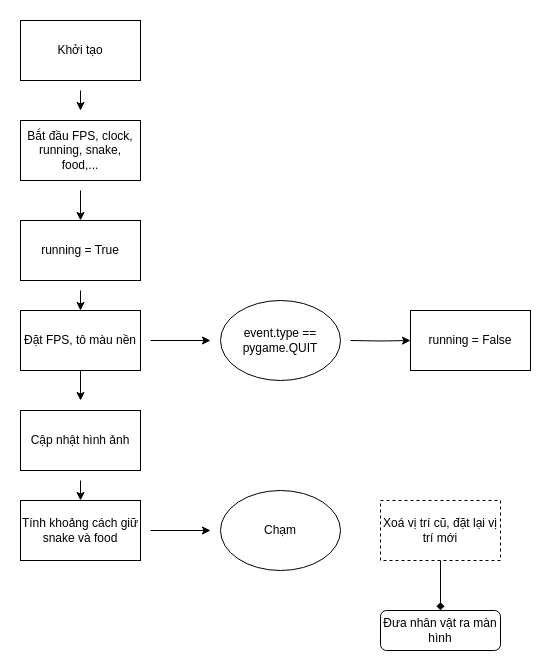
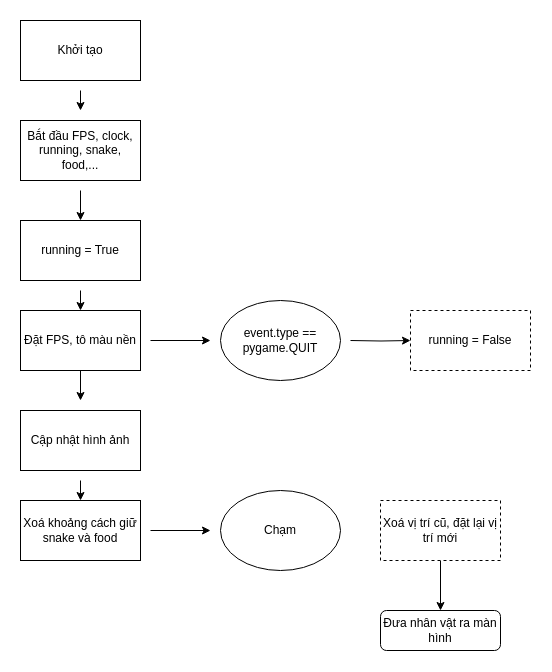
(471, 341) -> (471, 341)
(81, 531) -> (81, 531)
(441, 602) -> (441, 602)
